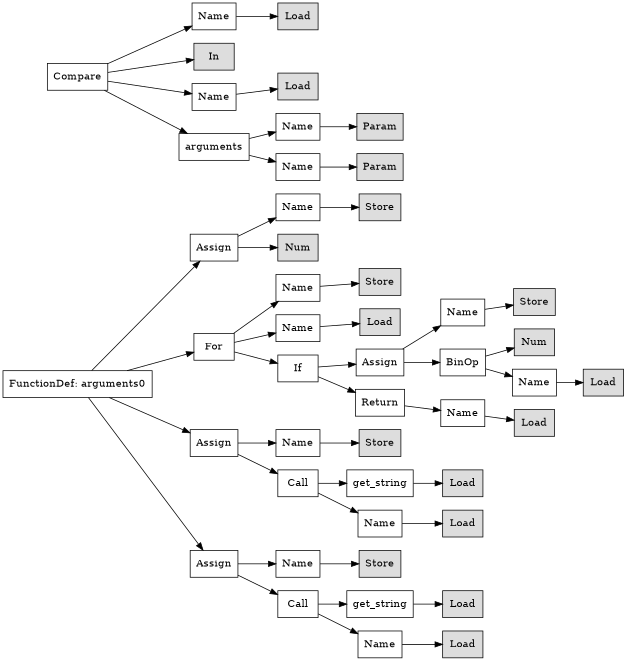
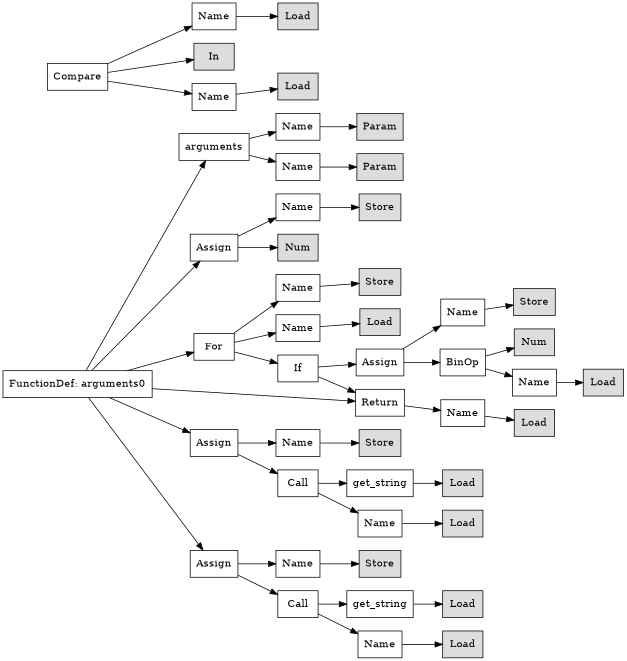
(143, 110) -> (144, 269)
none -> (250, 395)
